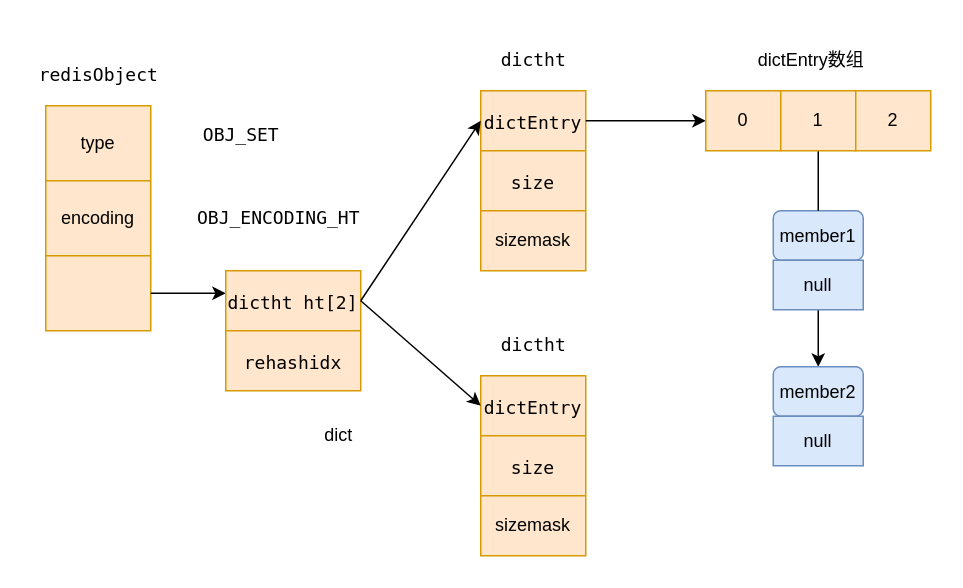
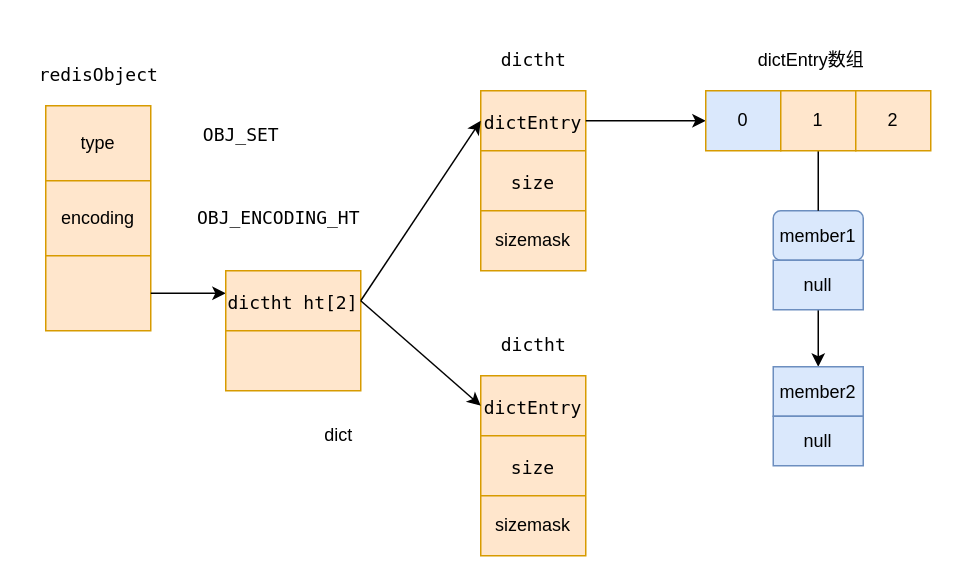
(743, 121) -> (743, 121)
(293, 361) -> none
(818, 392) -> (818, 392)
